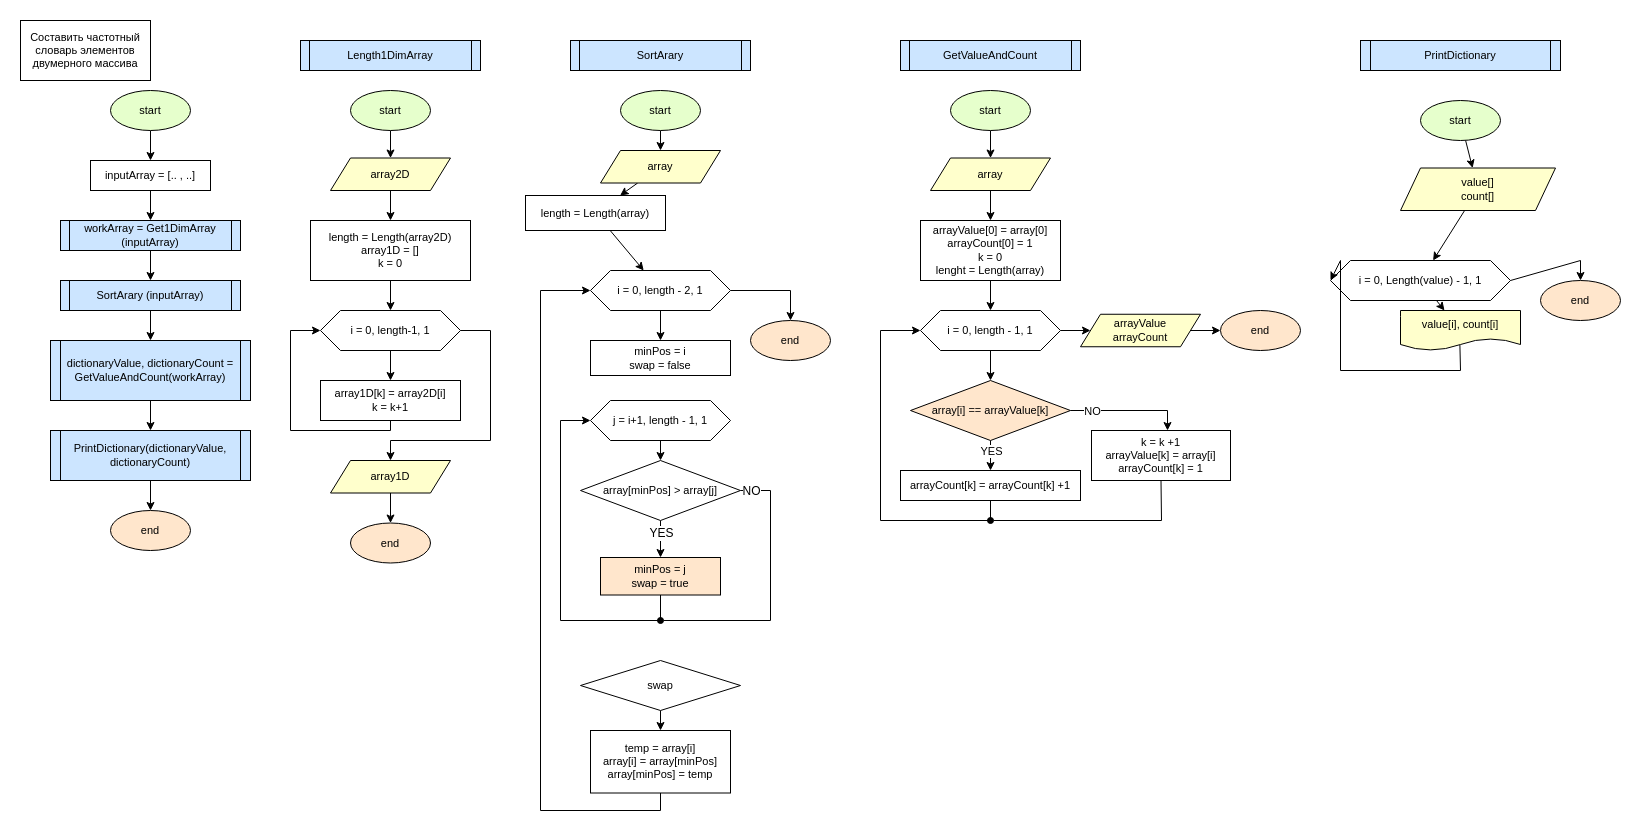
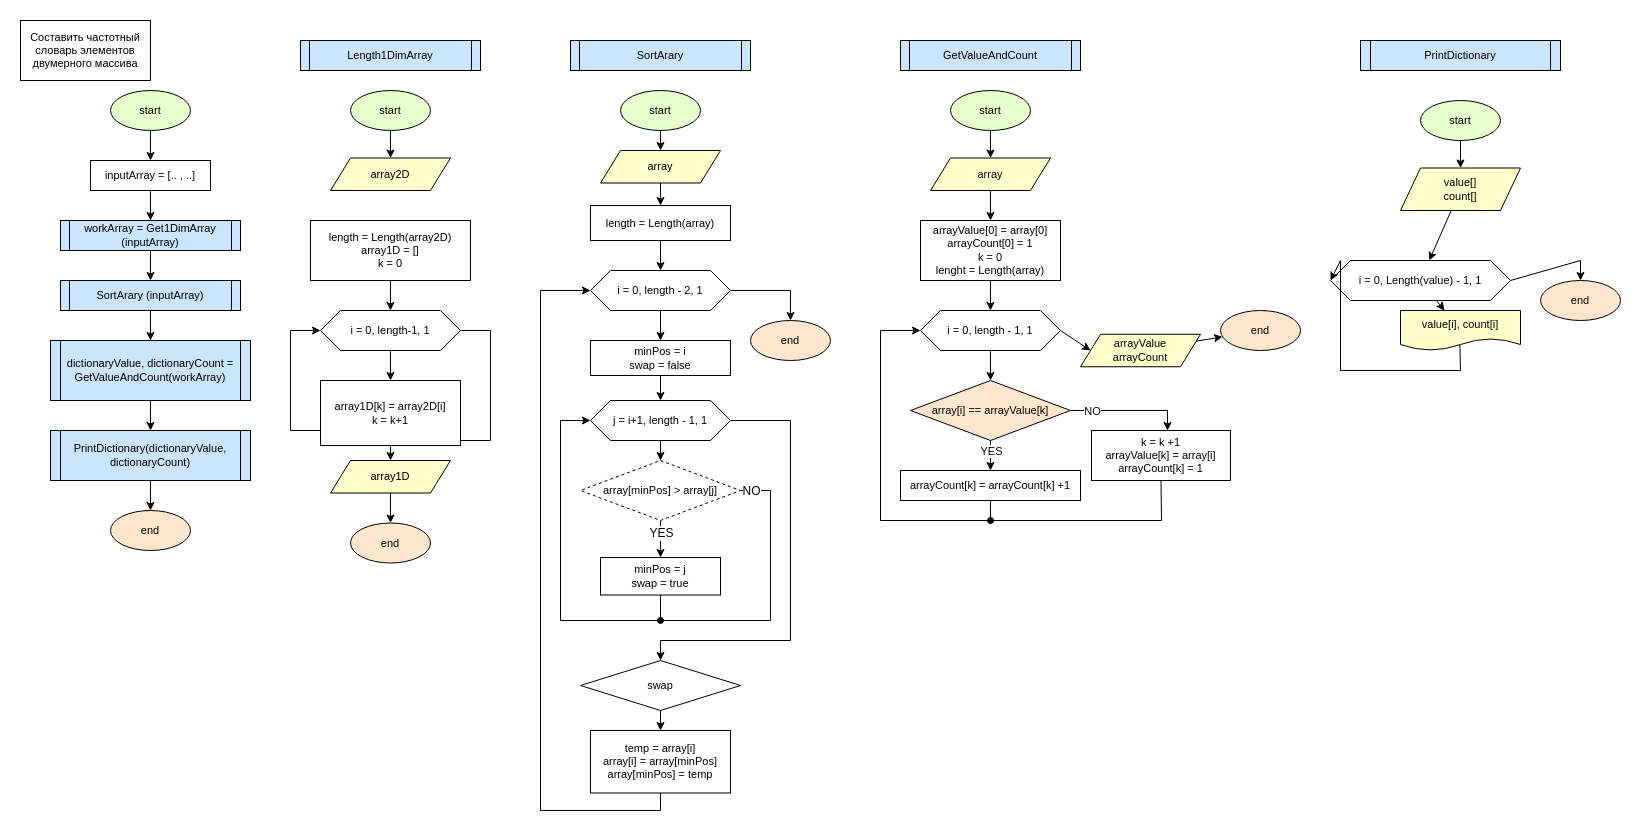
(1478, 189) -> (1461, 189)
(391, 202) -> none
(596, 213) -> (661, 223)
(1141, 331) -> (1141, 351)
none -> (661, 385)
(391, 401) -> (391, 413)
(661, 491) -> (661, 491)
none -> (791, 572)
(661, 576) -> (661, 576)
